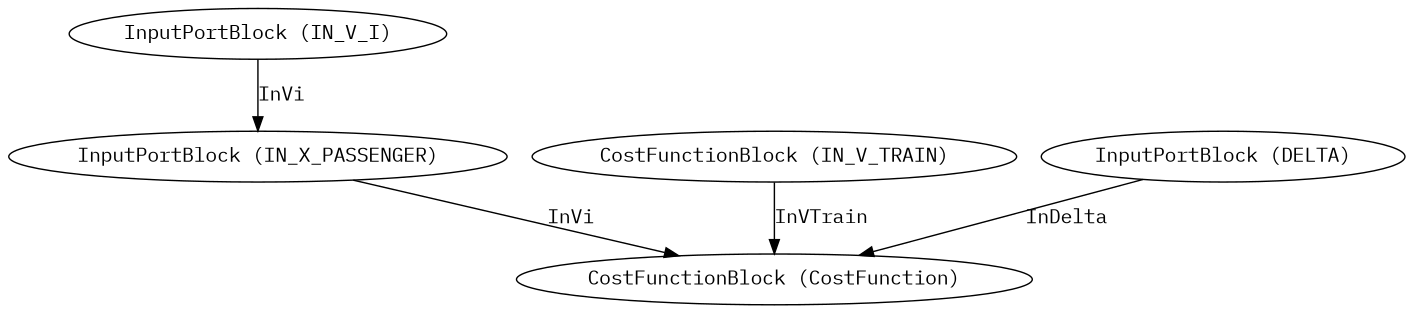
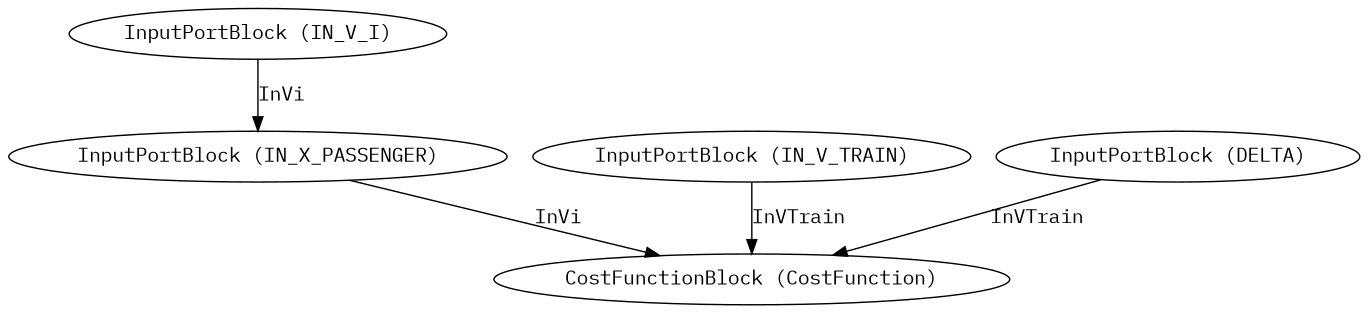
(774, 157) -> (752, 157)
(1066, 218) -> (1038, 218)
